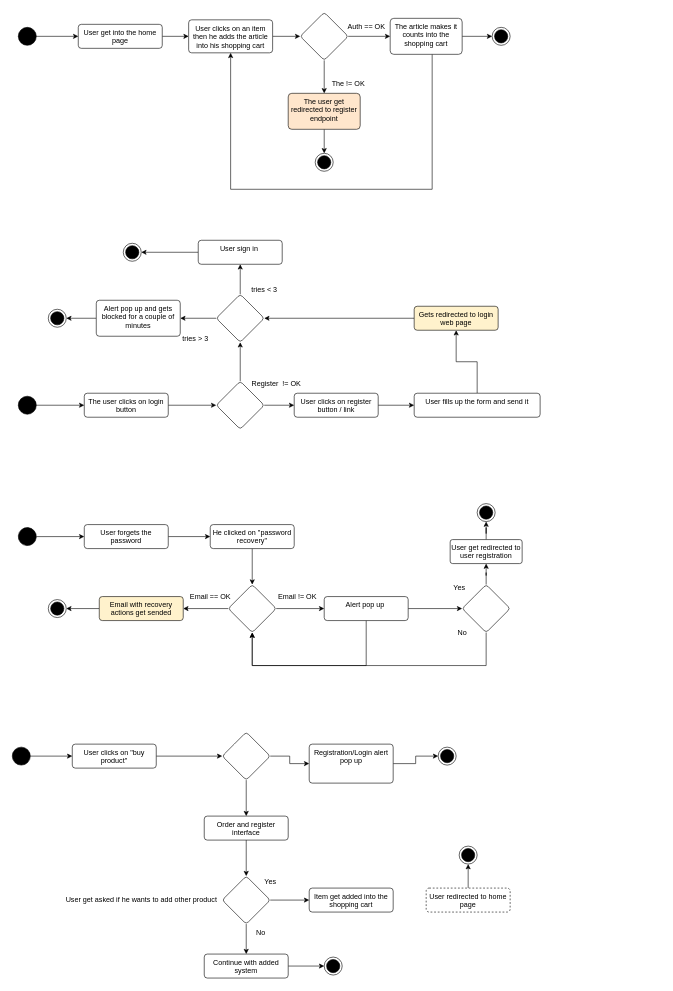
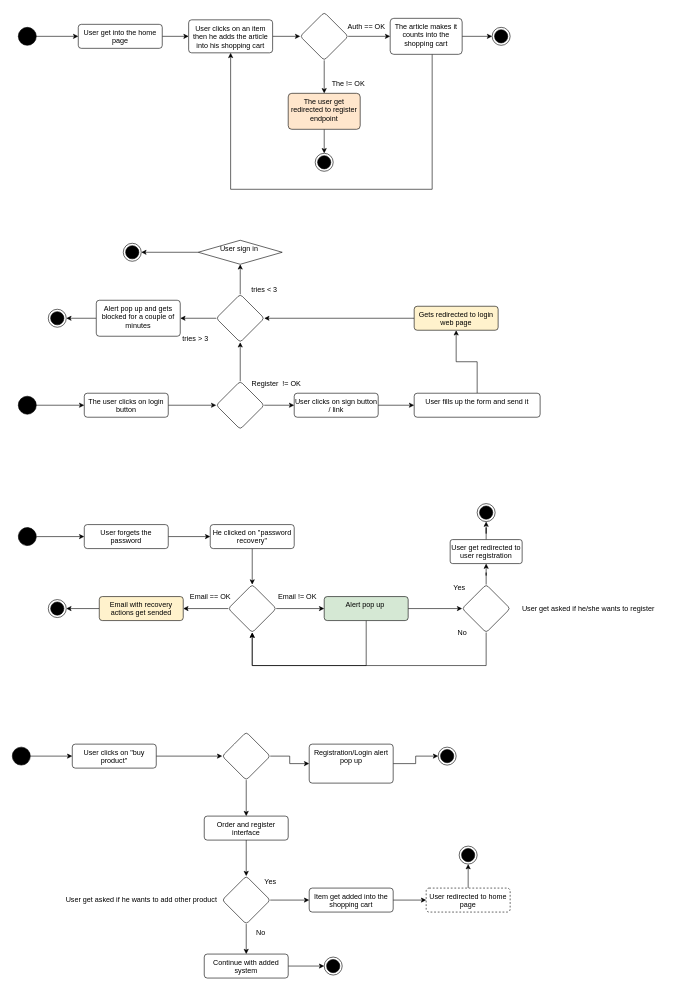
(240, 252) -> (240, 252)
(336, 406) -> (336, 406)
(366, 609) -> (366, 609)
none -> (588, 609)
none -> (420, 900)
